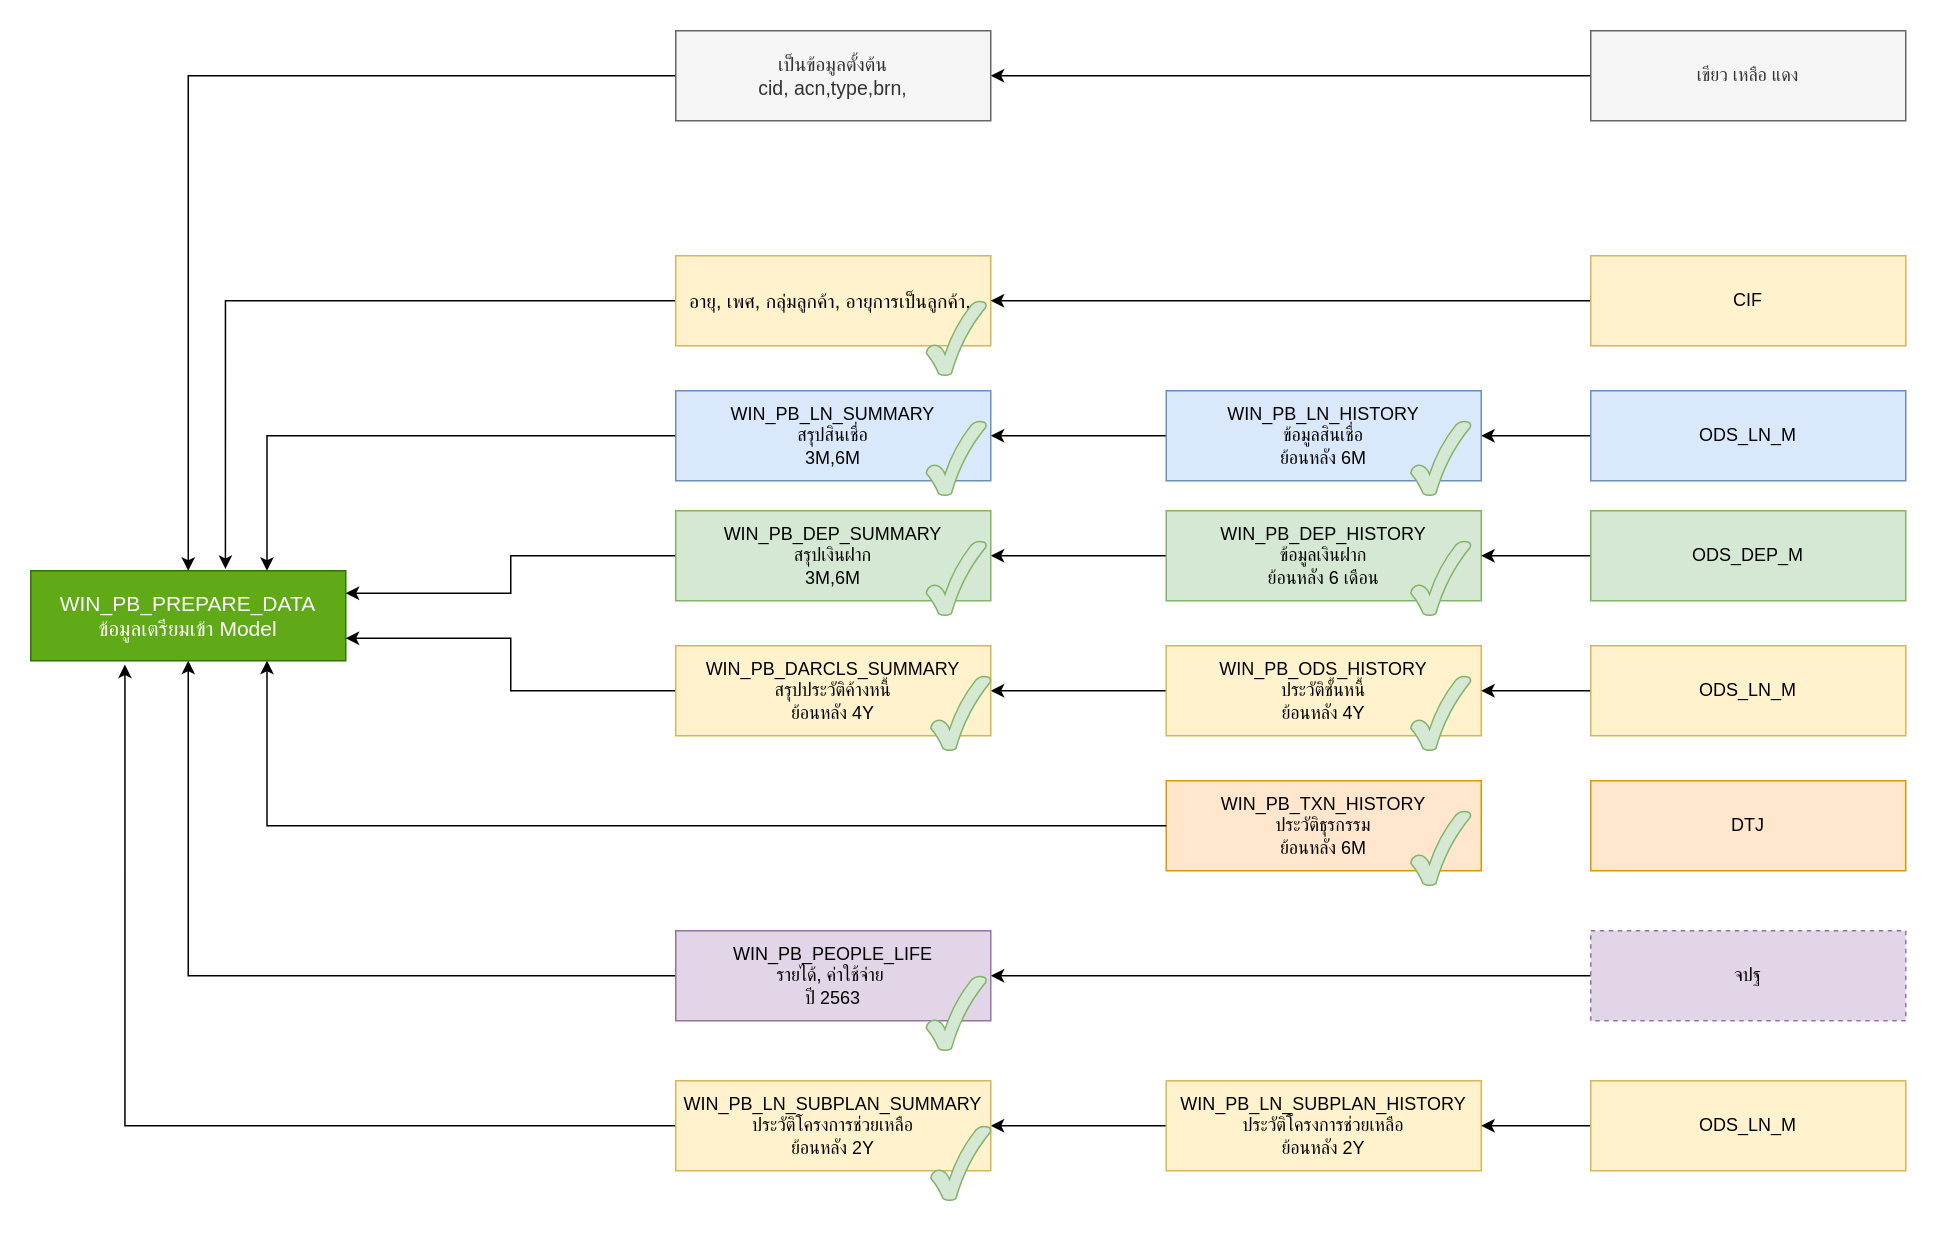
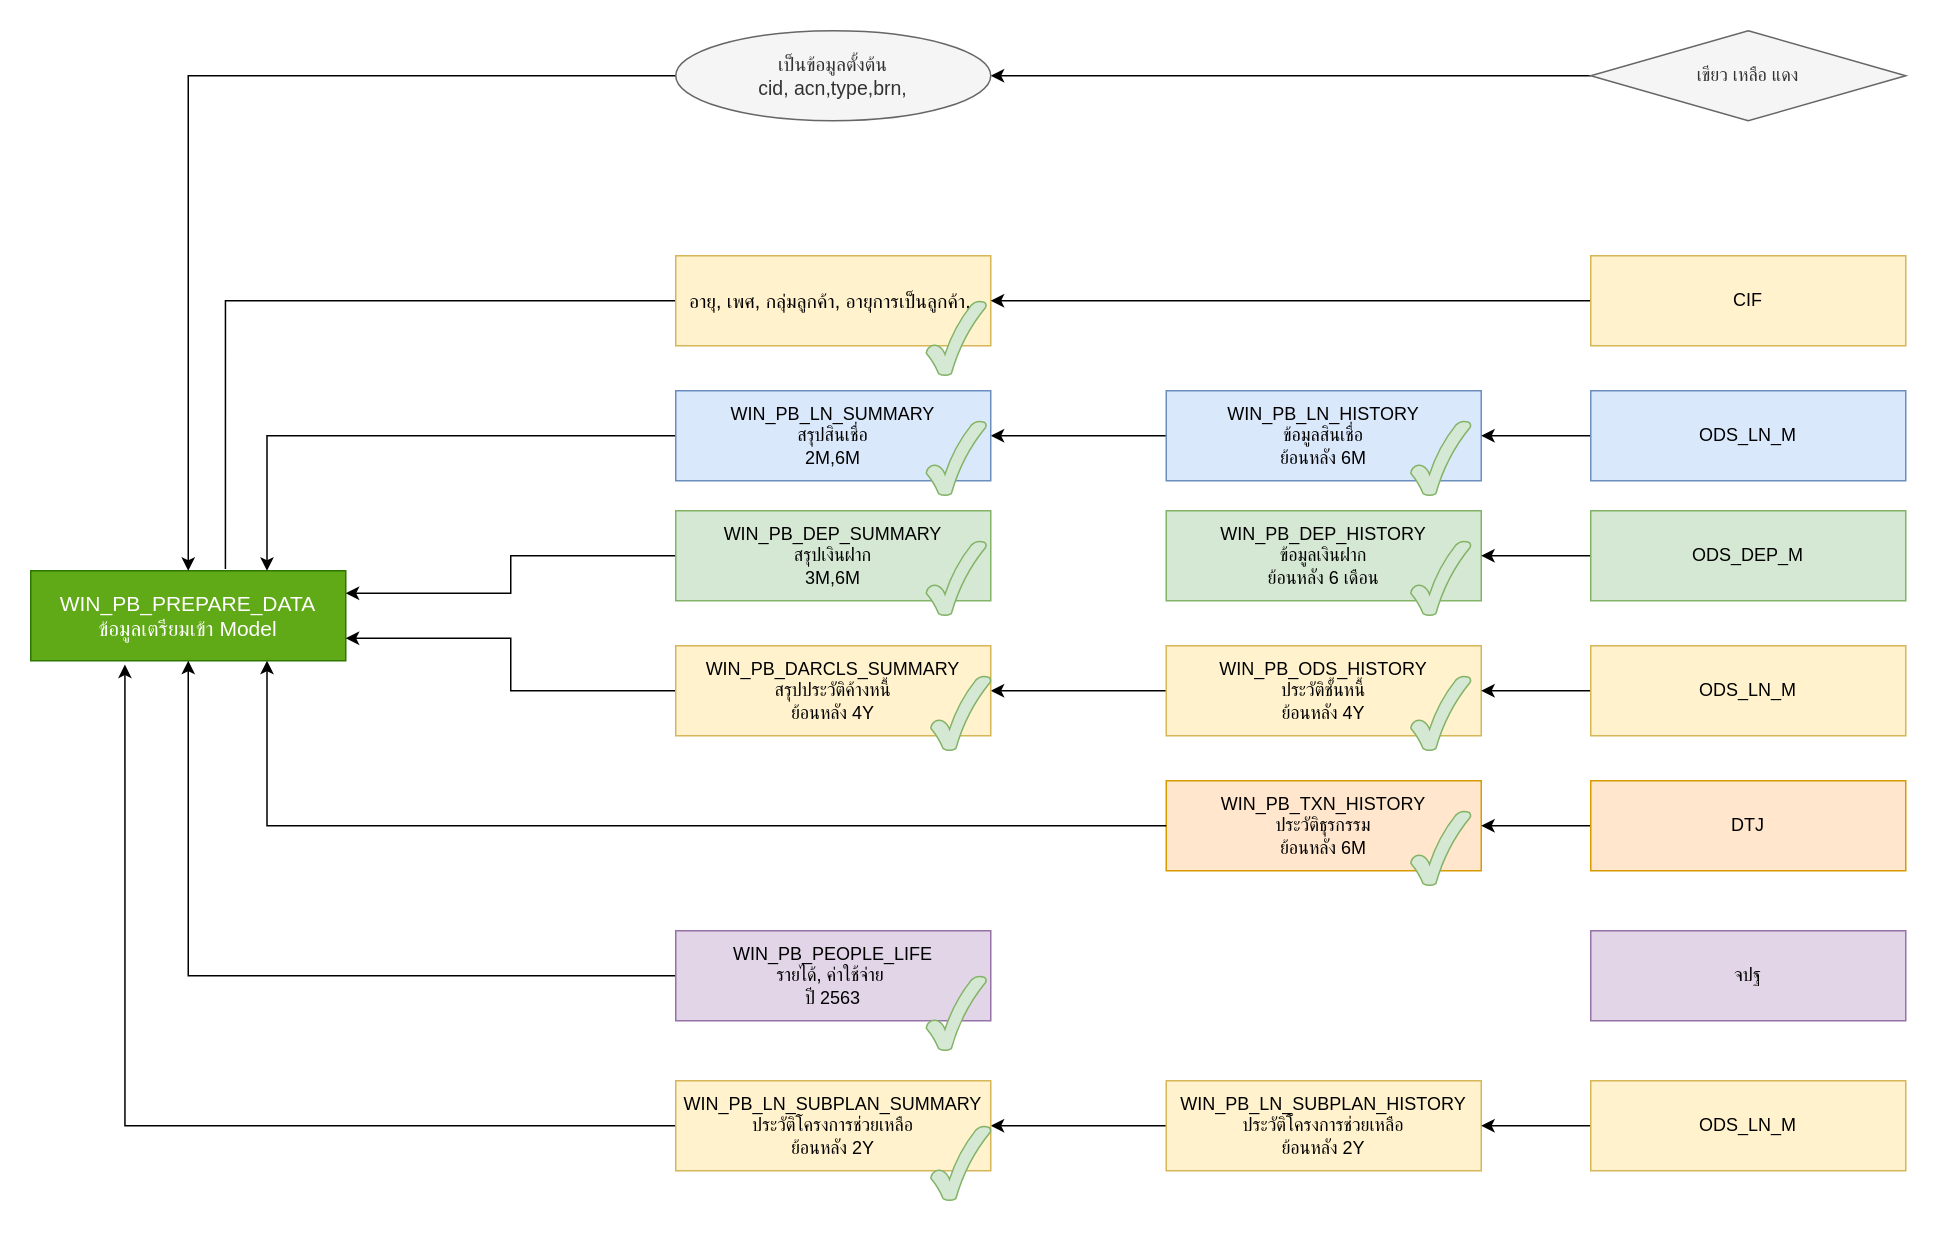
(833, 76) -> (833, 76)
(1748, 76) -> (1748, 76)
(833, 436) -> (833, 436)
(1084, 556) -> none
(225, 557) -> (225, 562)
none -> (1541, 826)
(1296, 976) -> none
(1748, 976) -> (1748, 976)
